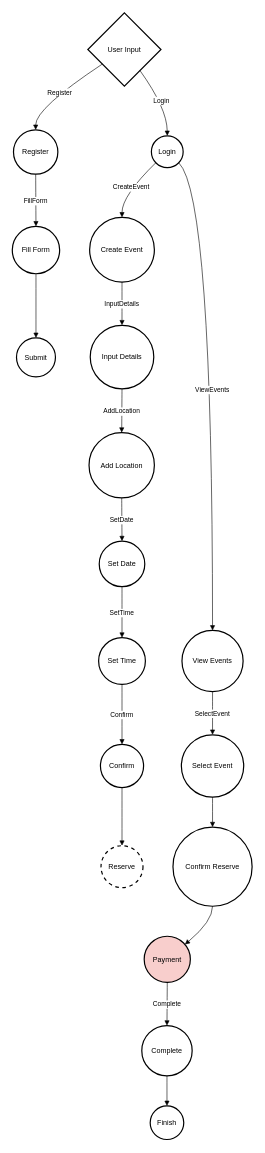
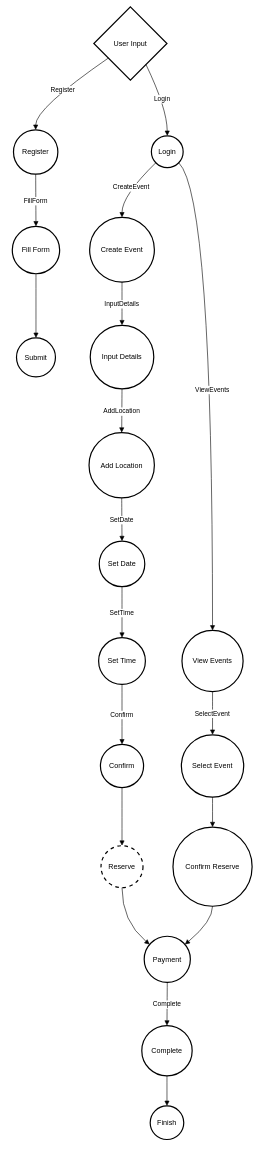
(125, 49) -> (131, 43)
none -> (128, 917)
(167, 959) -> (167, 959)
